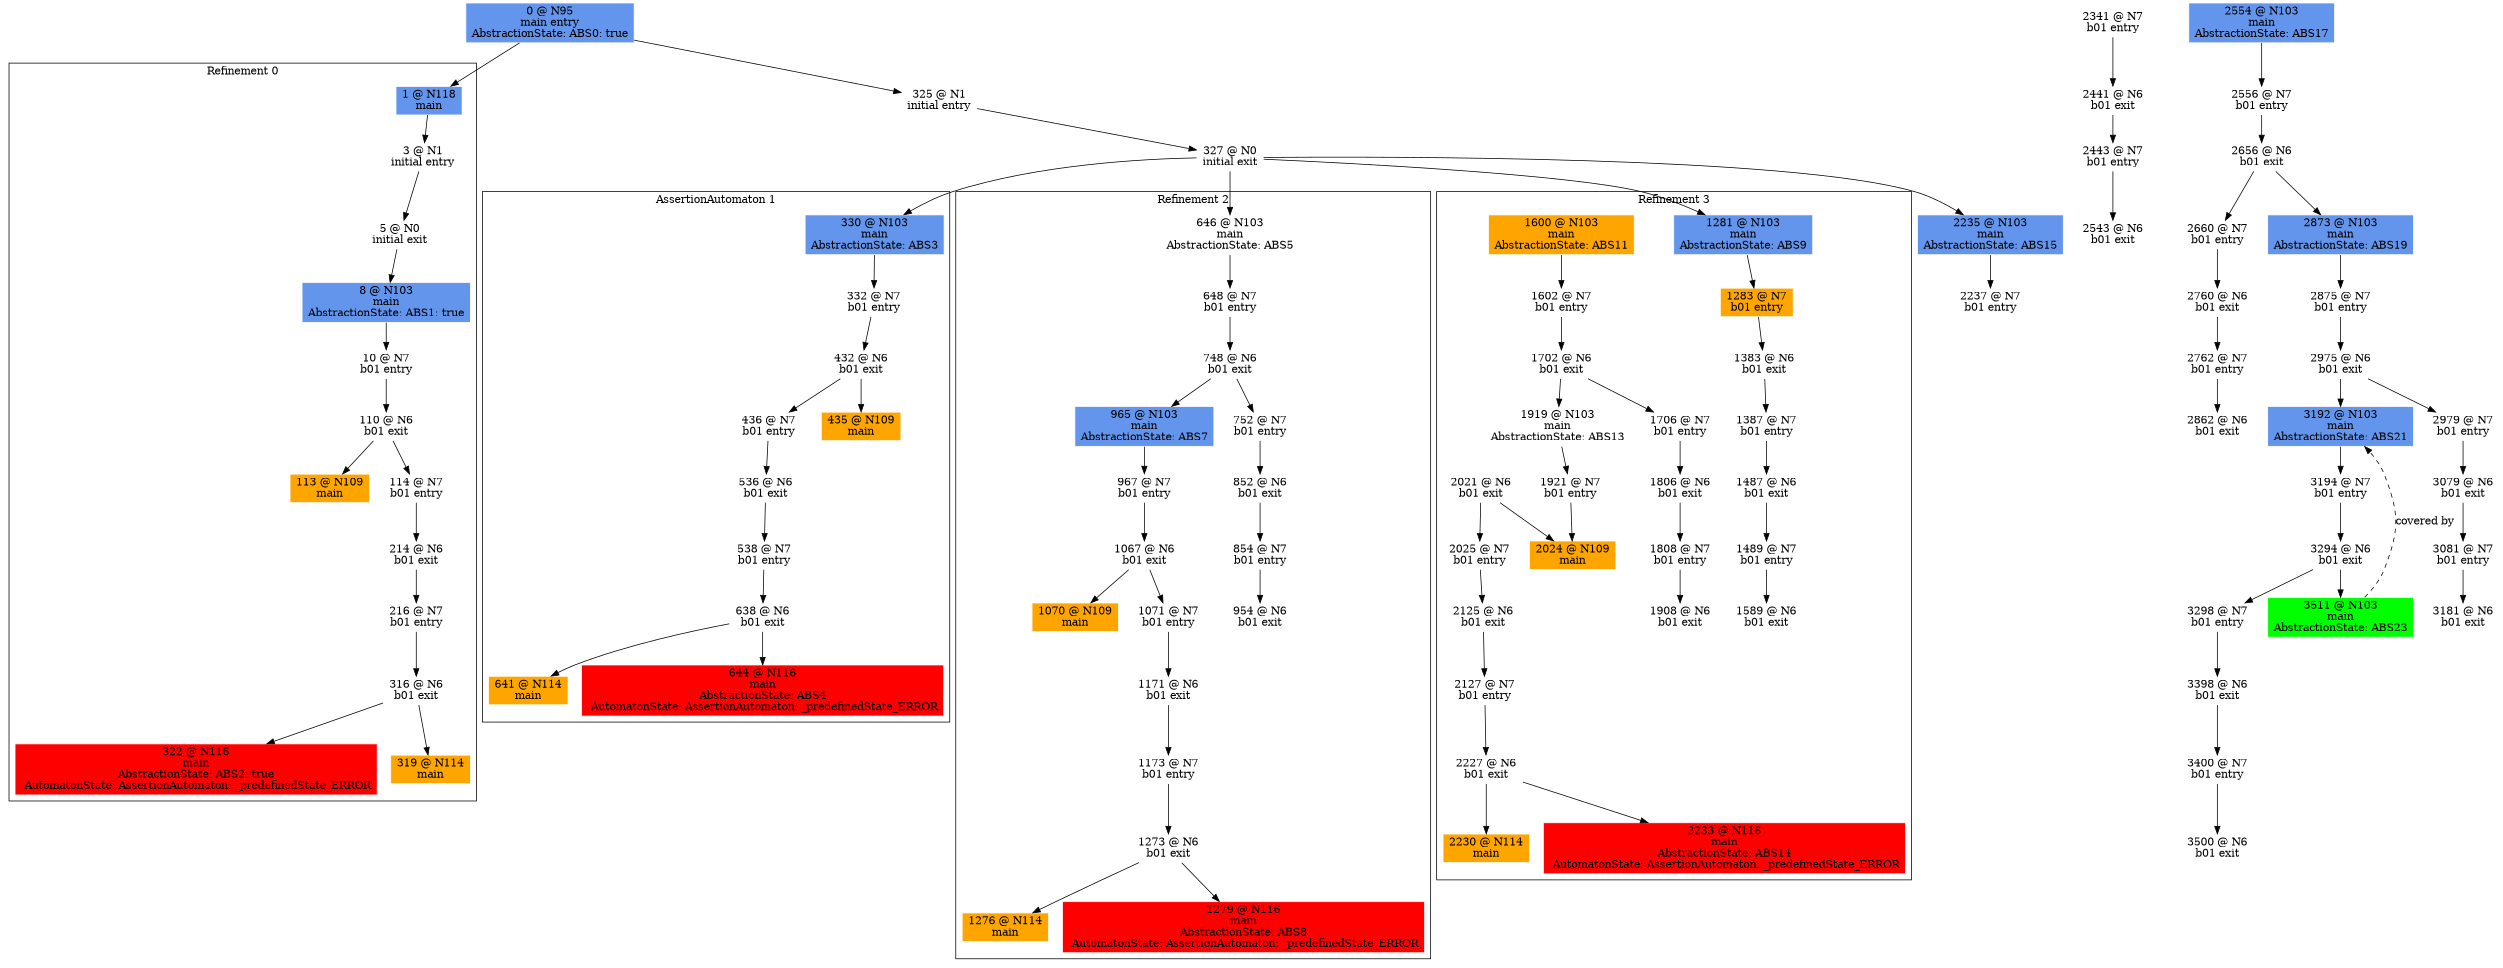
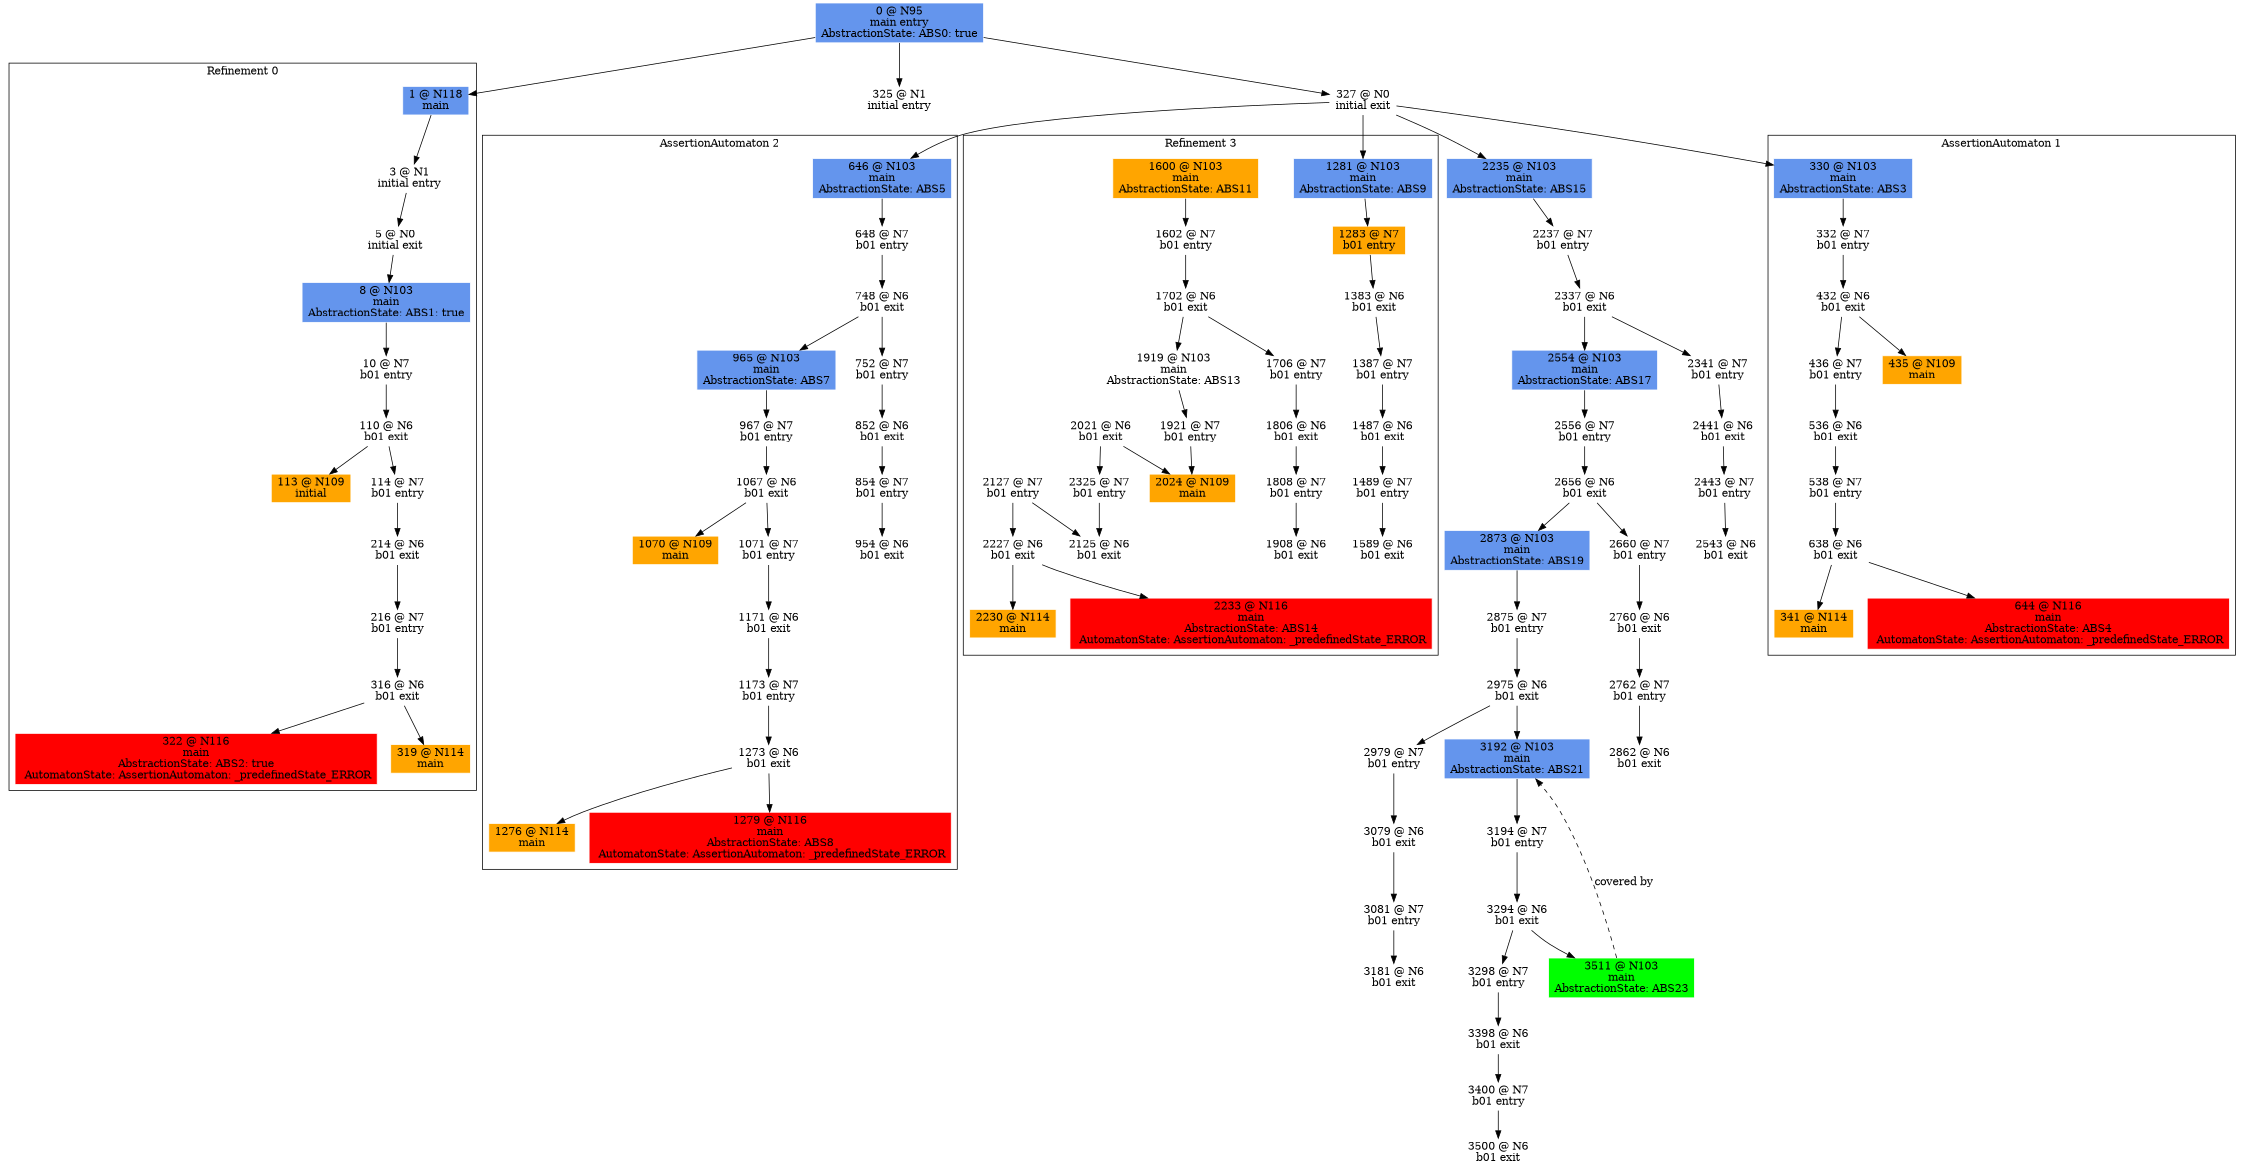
(1083, 129) -> (1153, 65)
(1193, 200) -> (720, 144)
(1230, 235) -> (882, 178)
none -> (1585, 302)
(330, 488) -> (311, 488)
(1479, 555) -> (1099, 488)
(1484, 650) -> (1053, 517)
(528, 691) -> (1814, 624)
